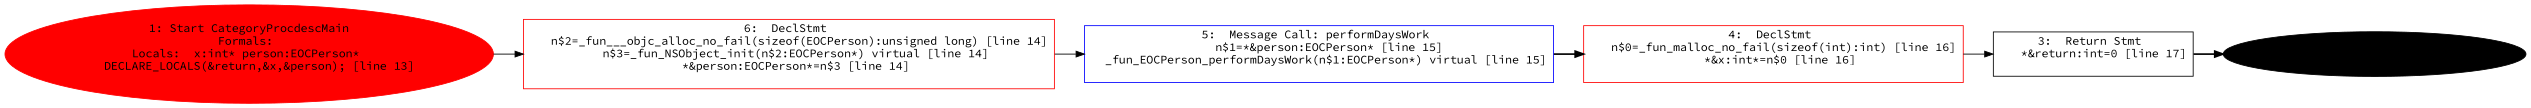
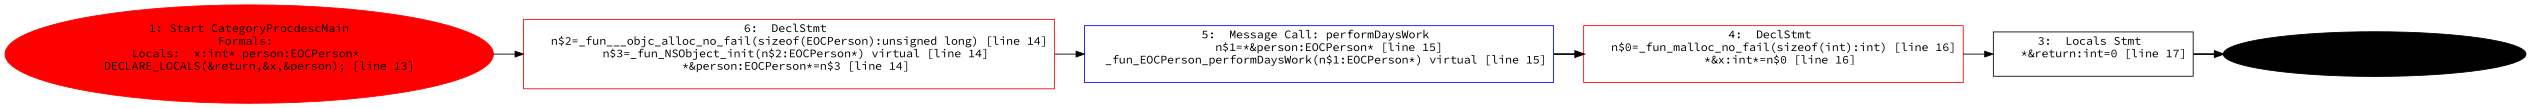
(2093, 54) -> (2093, 54)
